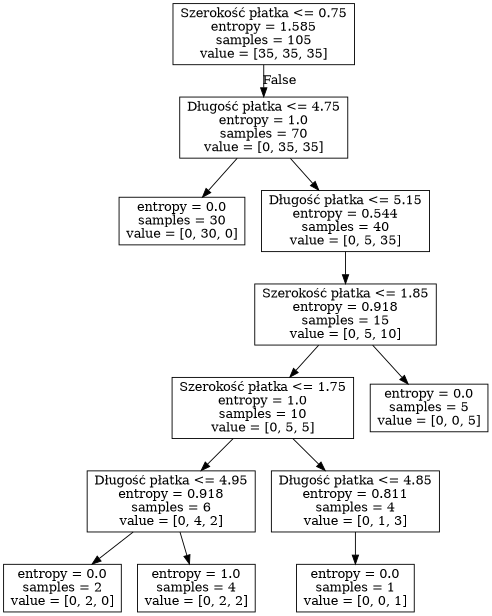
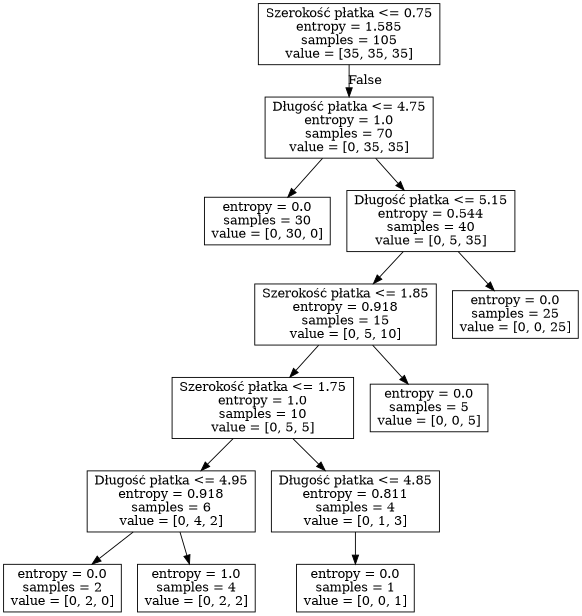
none -> (515, 315)
